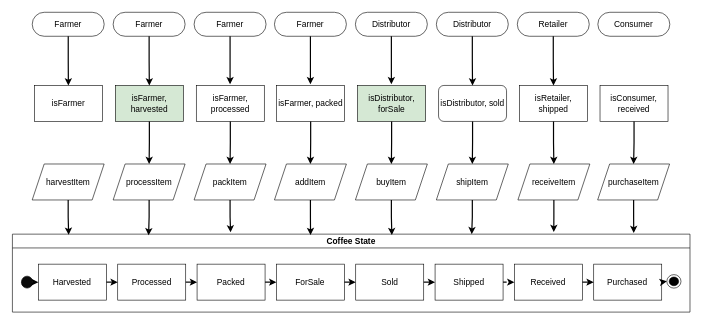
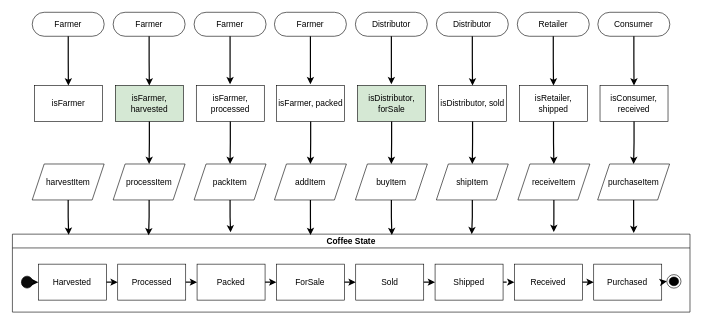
none -> (634, 58)
(473, 104) -> (473, 104)
